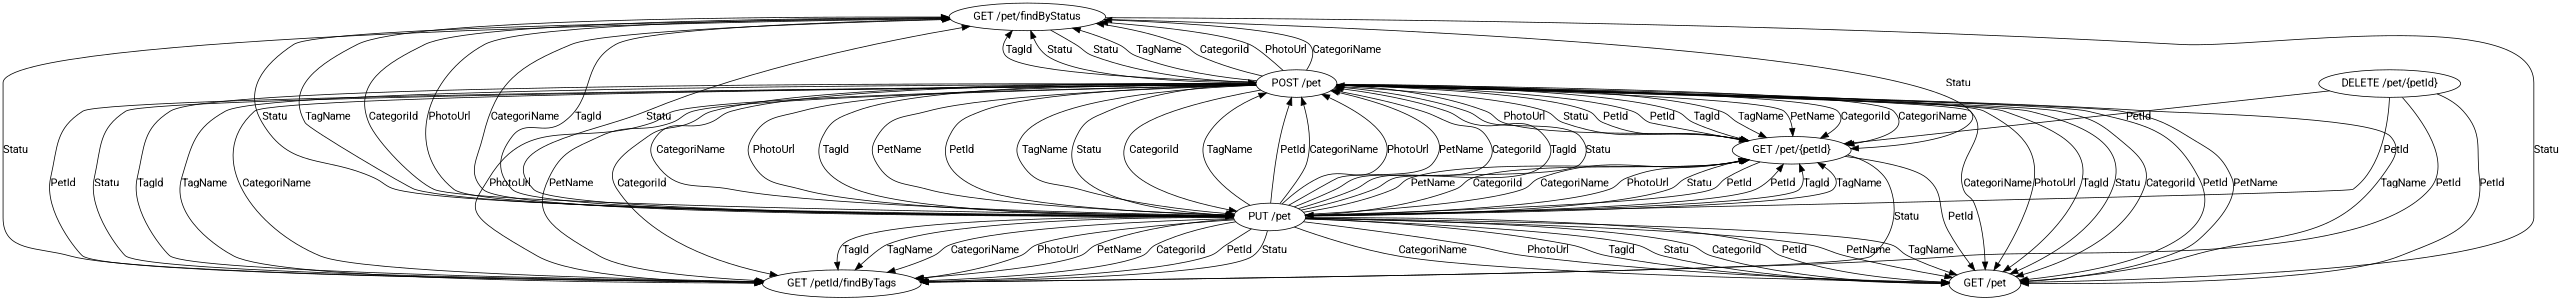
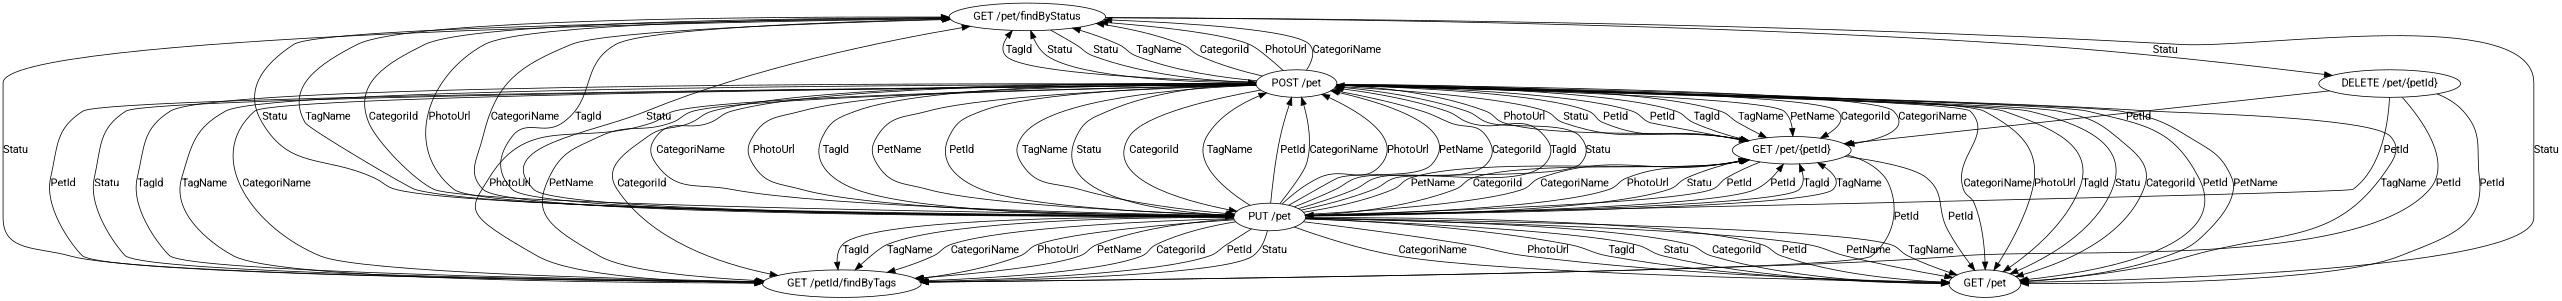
(1606, 44) -> (1868, 36)
(1907, 217) -> (1907, 217)
